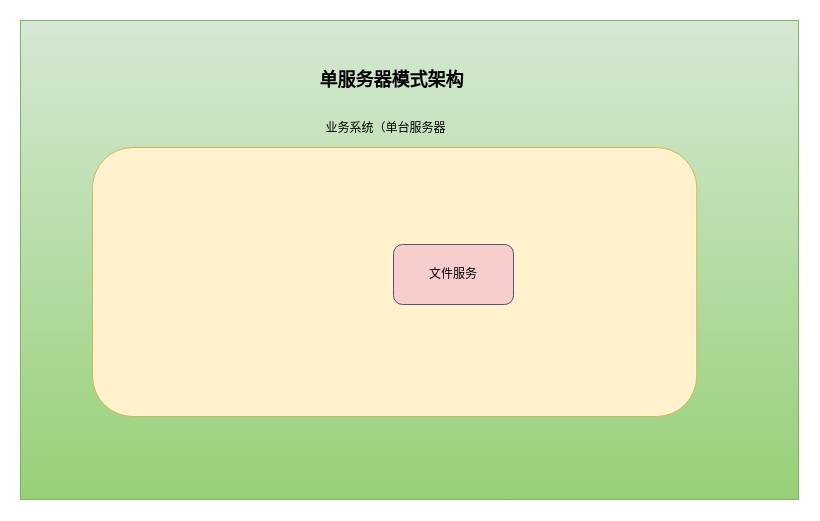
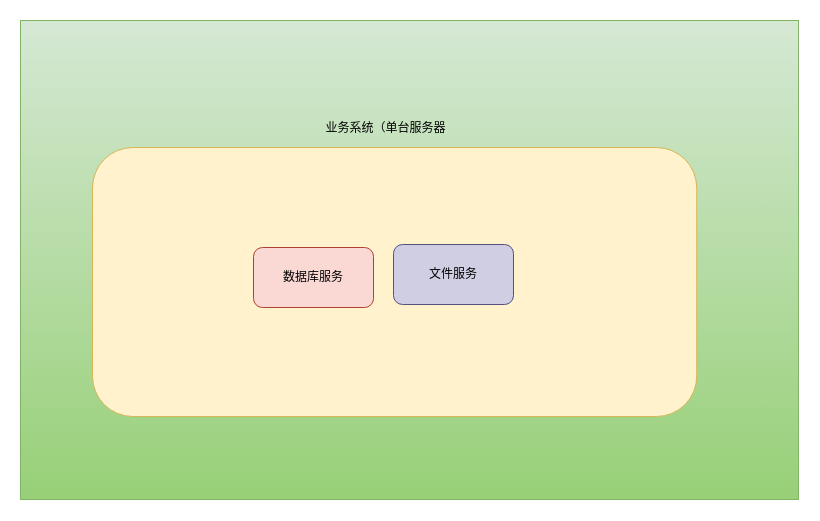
(392, 81) -> none
(454, 275) -> (454, 275)
none -> (314, 278)
